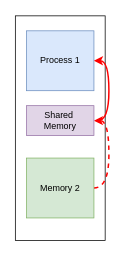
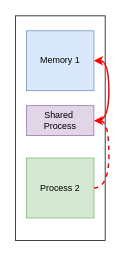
(60, 60) -> (60, 60)
(60, 120) -> (60, 120)
(60, 188) -> (60, 188)
